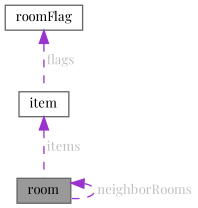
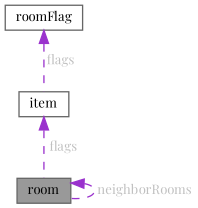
(62, 148) -> (62, 148)
